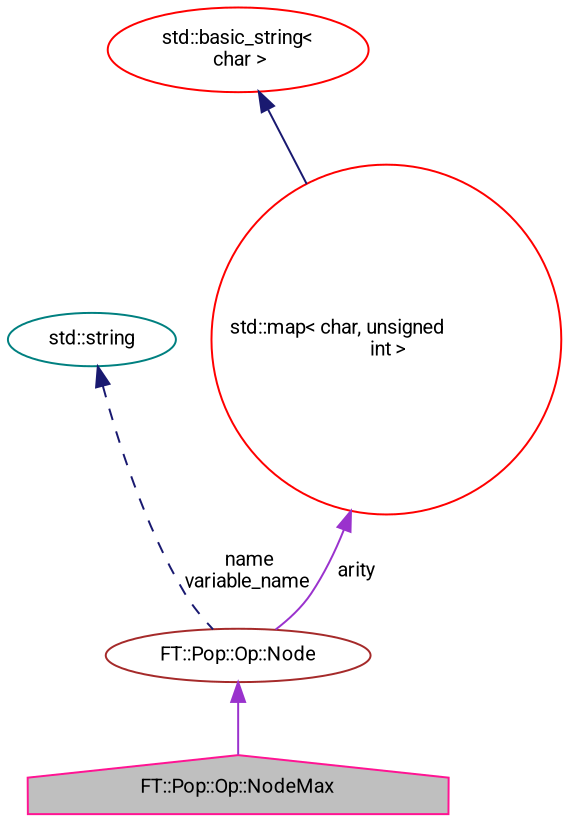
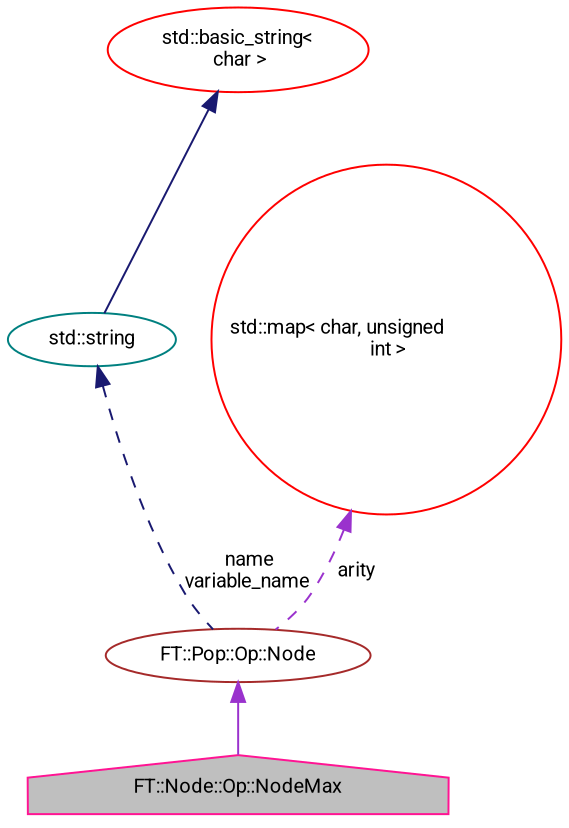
(287, 147) -> (156, 212)
(317, 585) -> (317, 585)
(238, 788) -> (238, 788)
